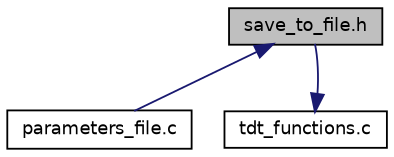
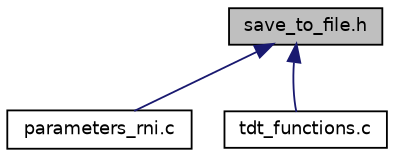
(318, 69) -> (294, 87)
(99, 130) -> (99, 130)
